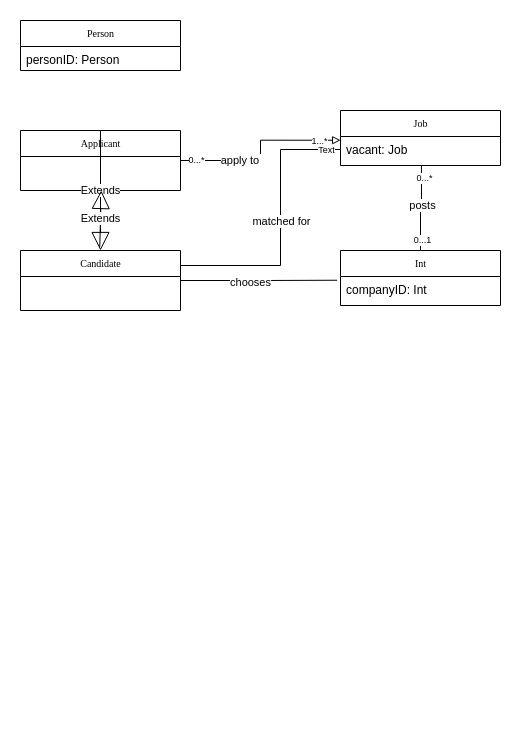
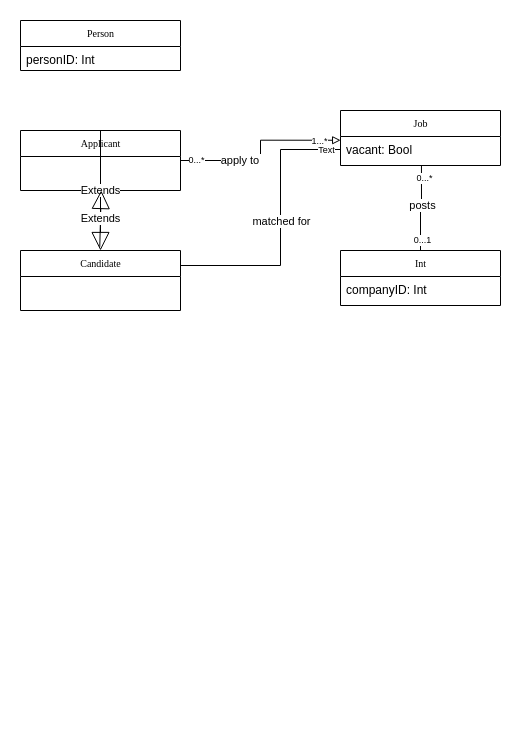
(77, 61) -> (67, 61)
(380, 151) -> (382, 151)
(259, 281) -> none
